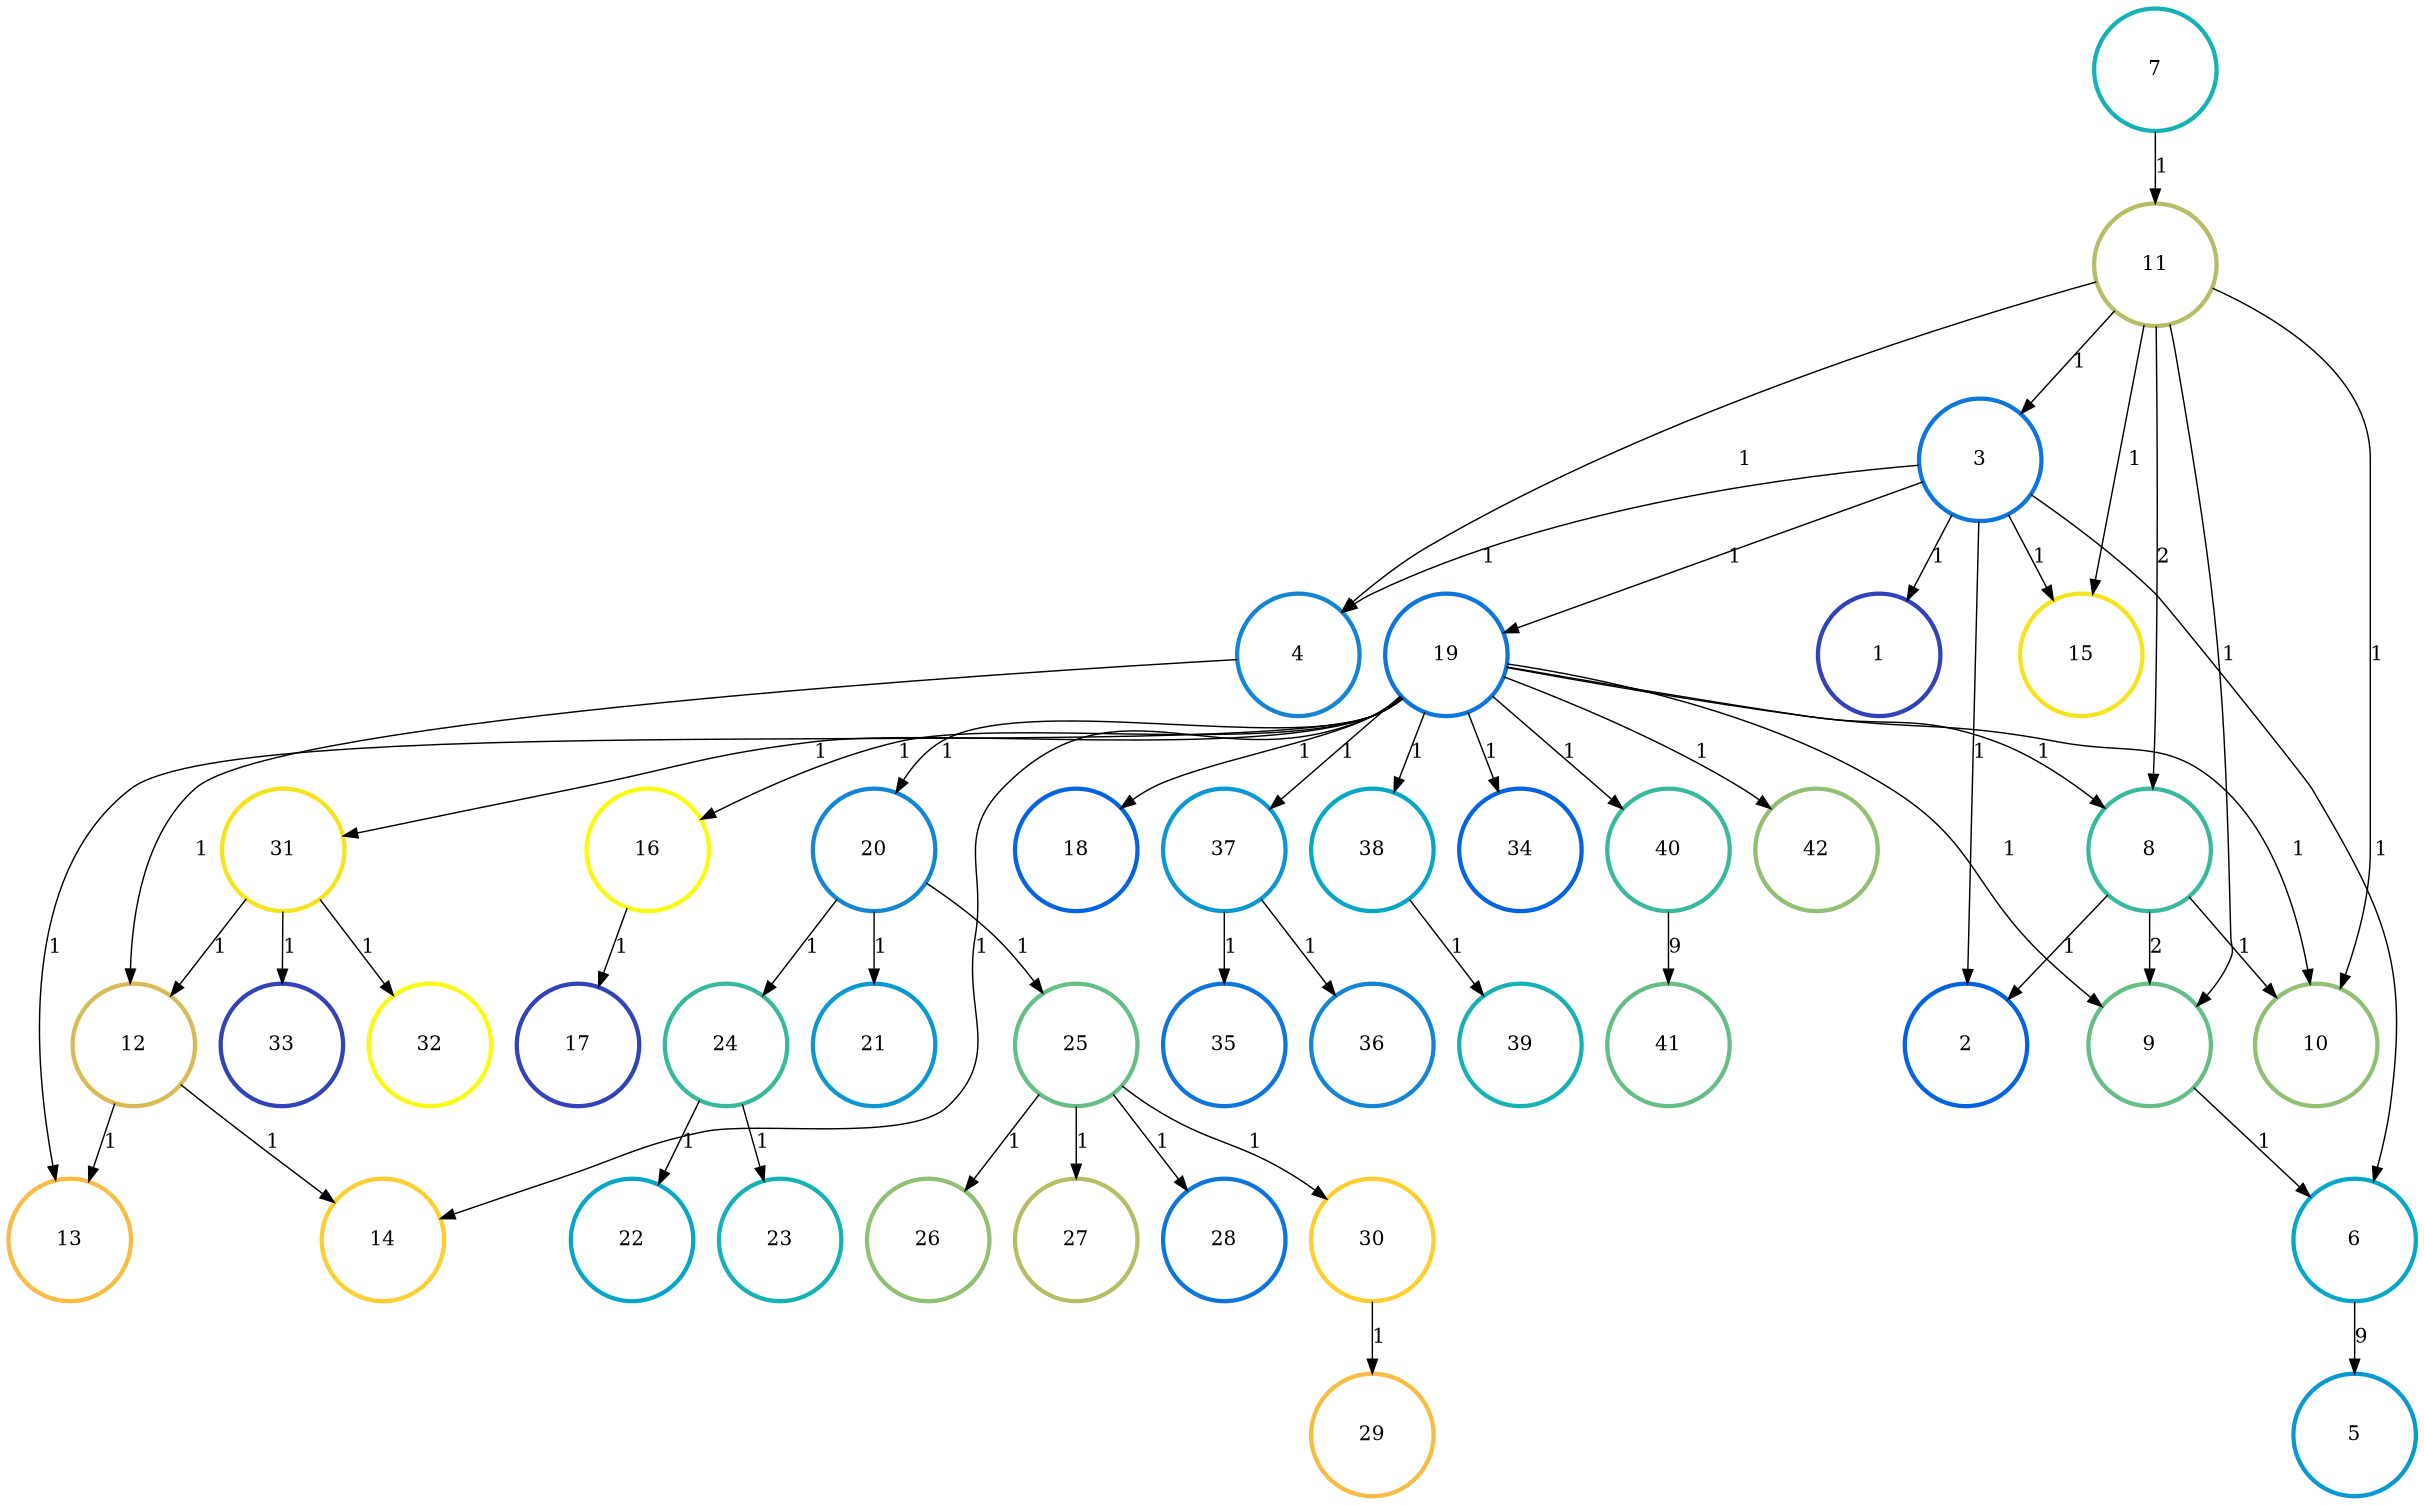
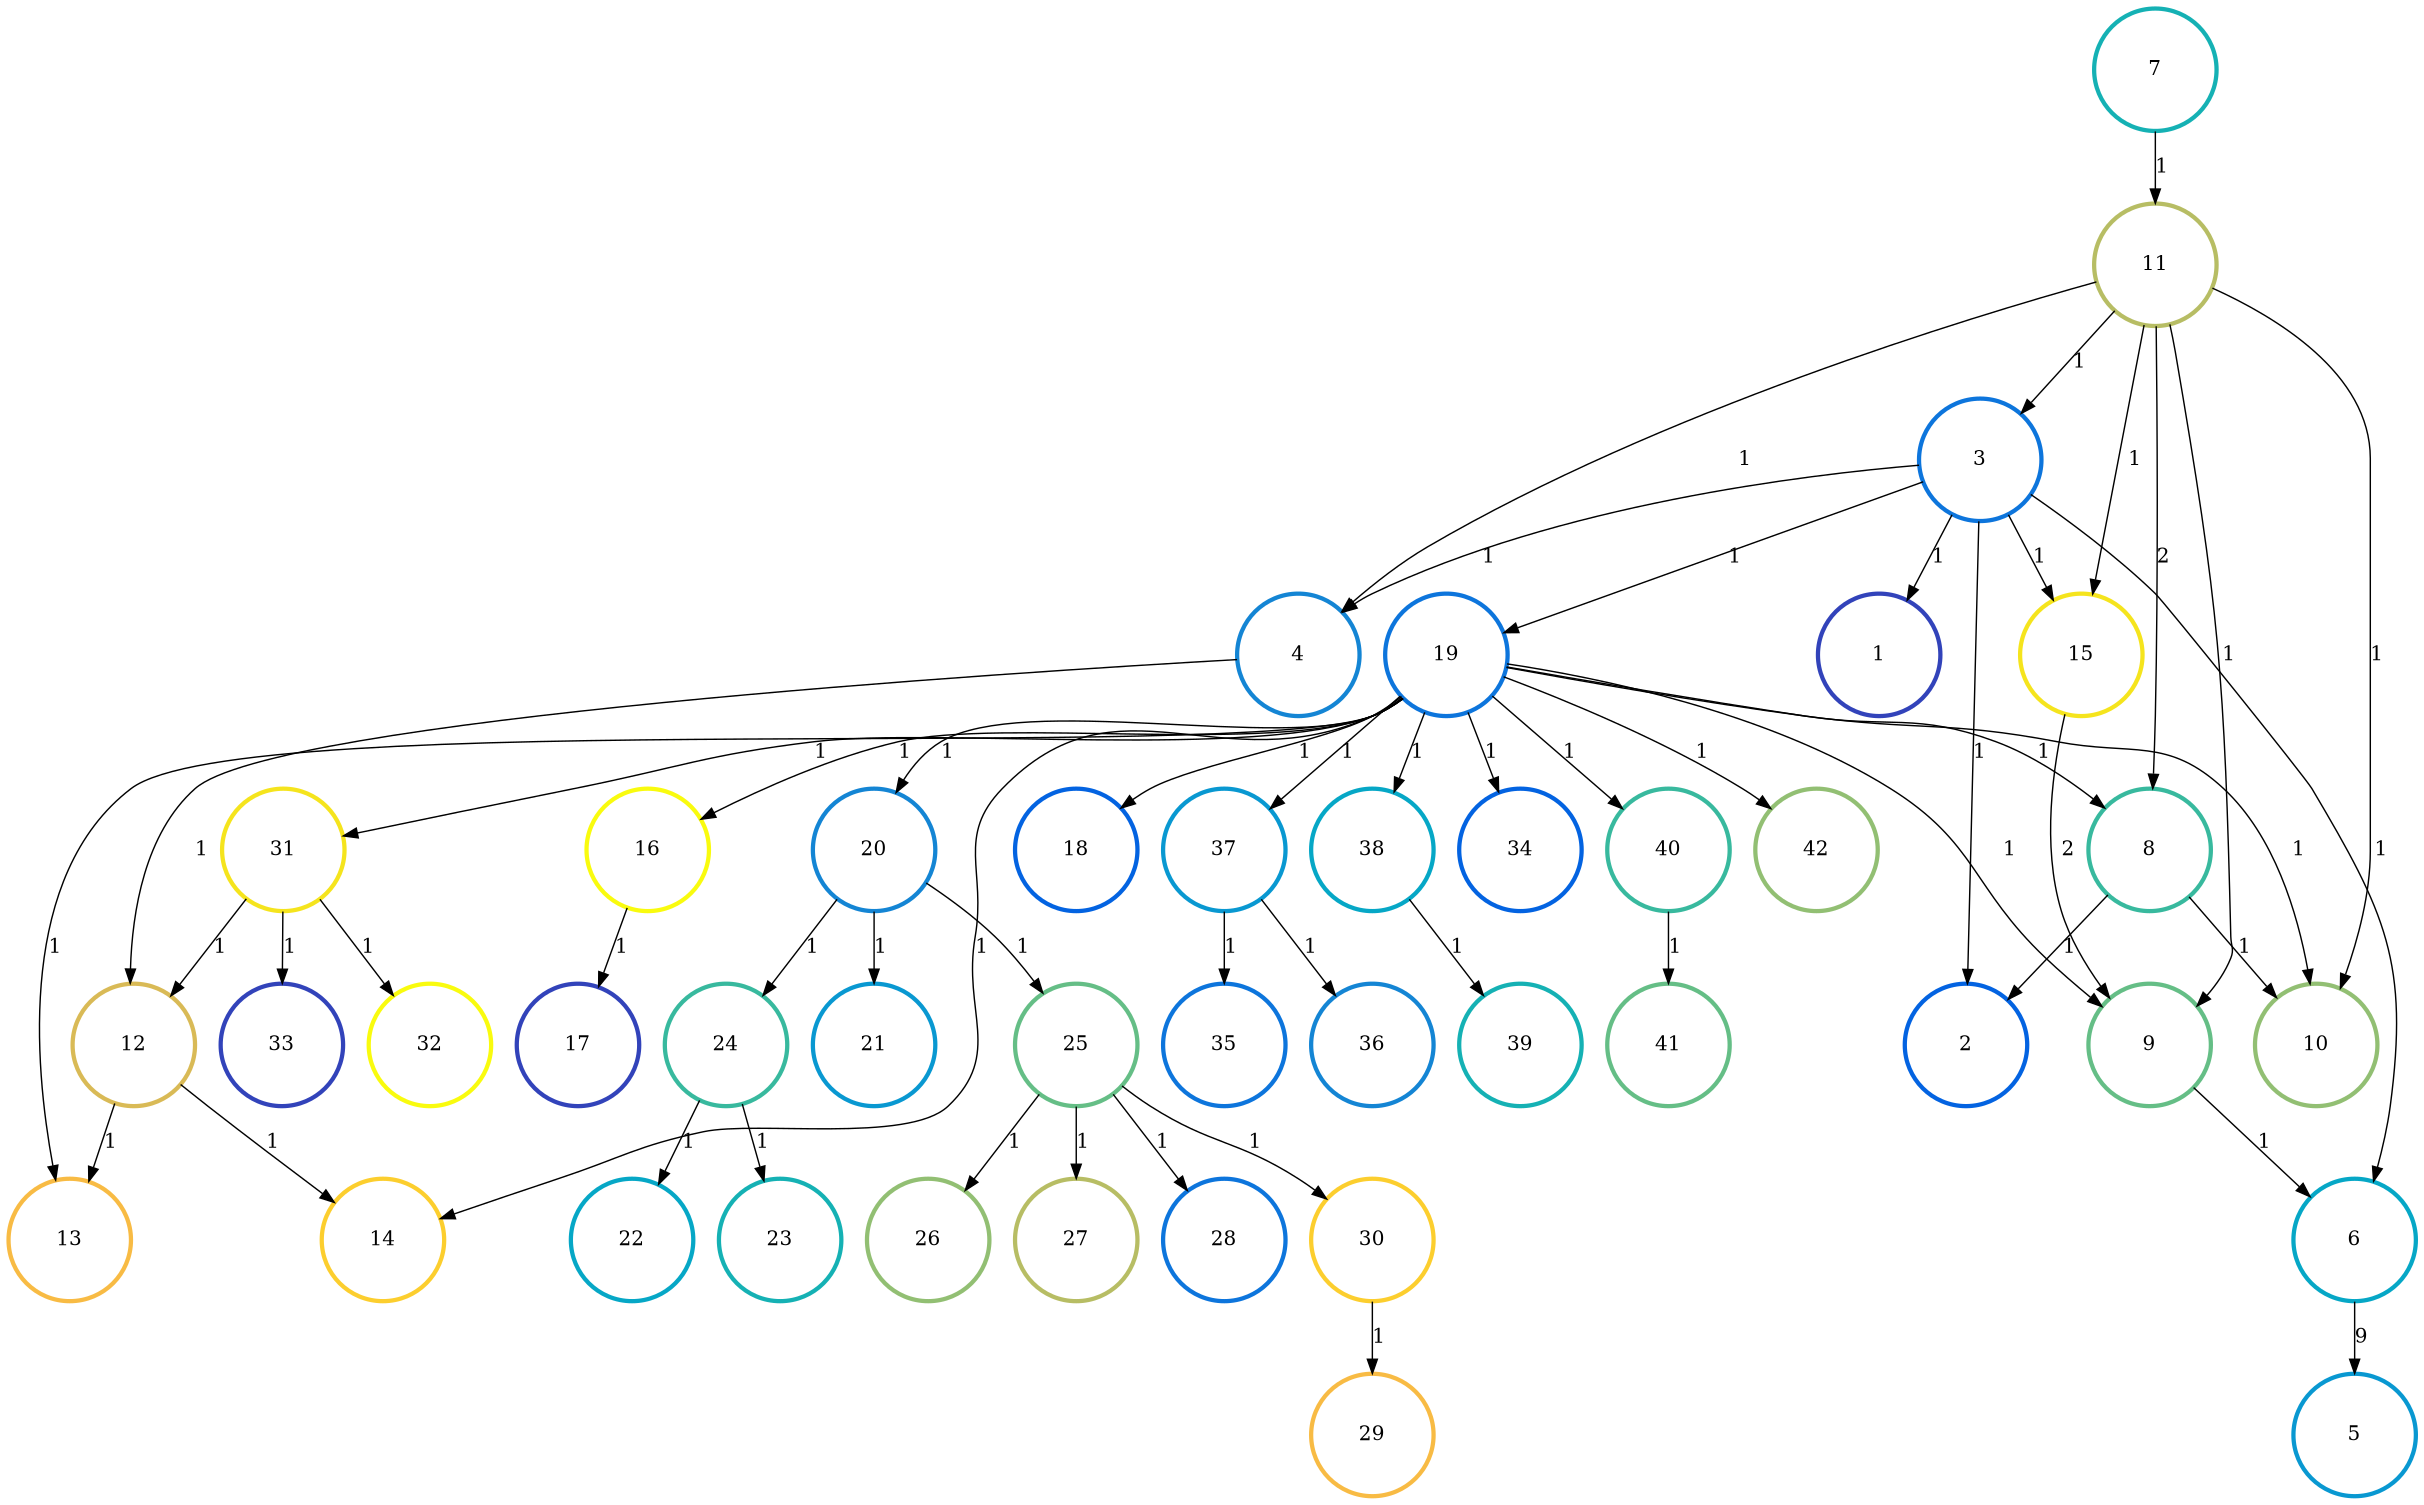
(2150, 940) -> (2052, 855)
(1676, 947) -> (1676, 947)
